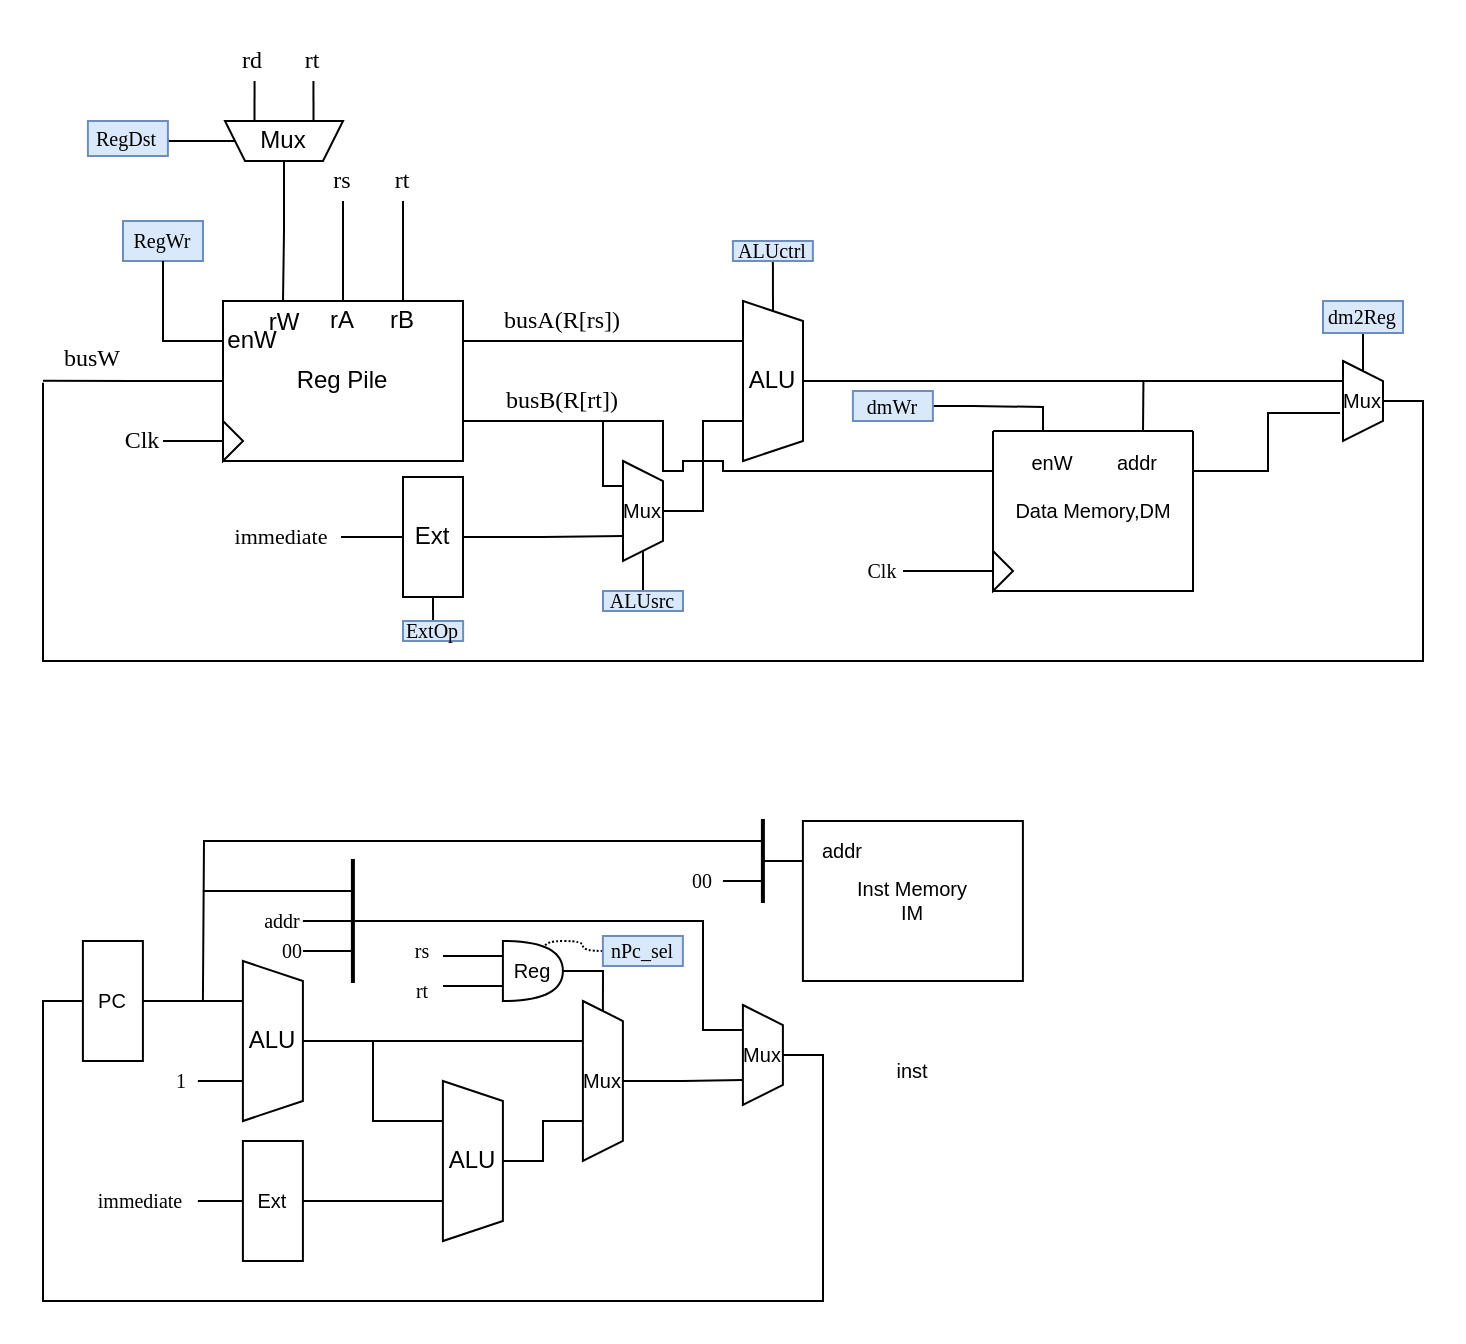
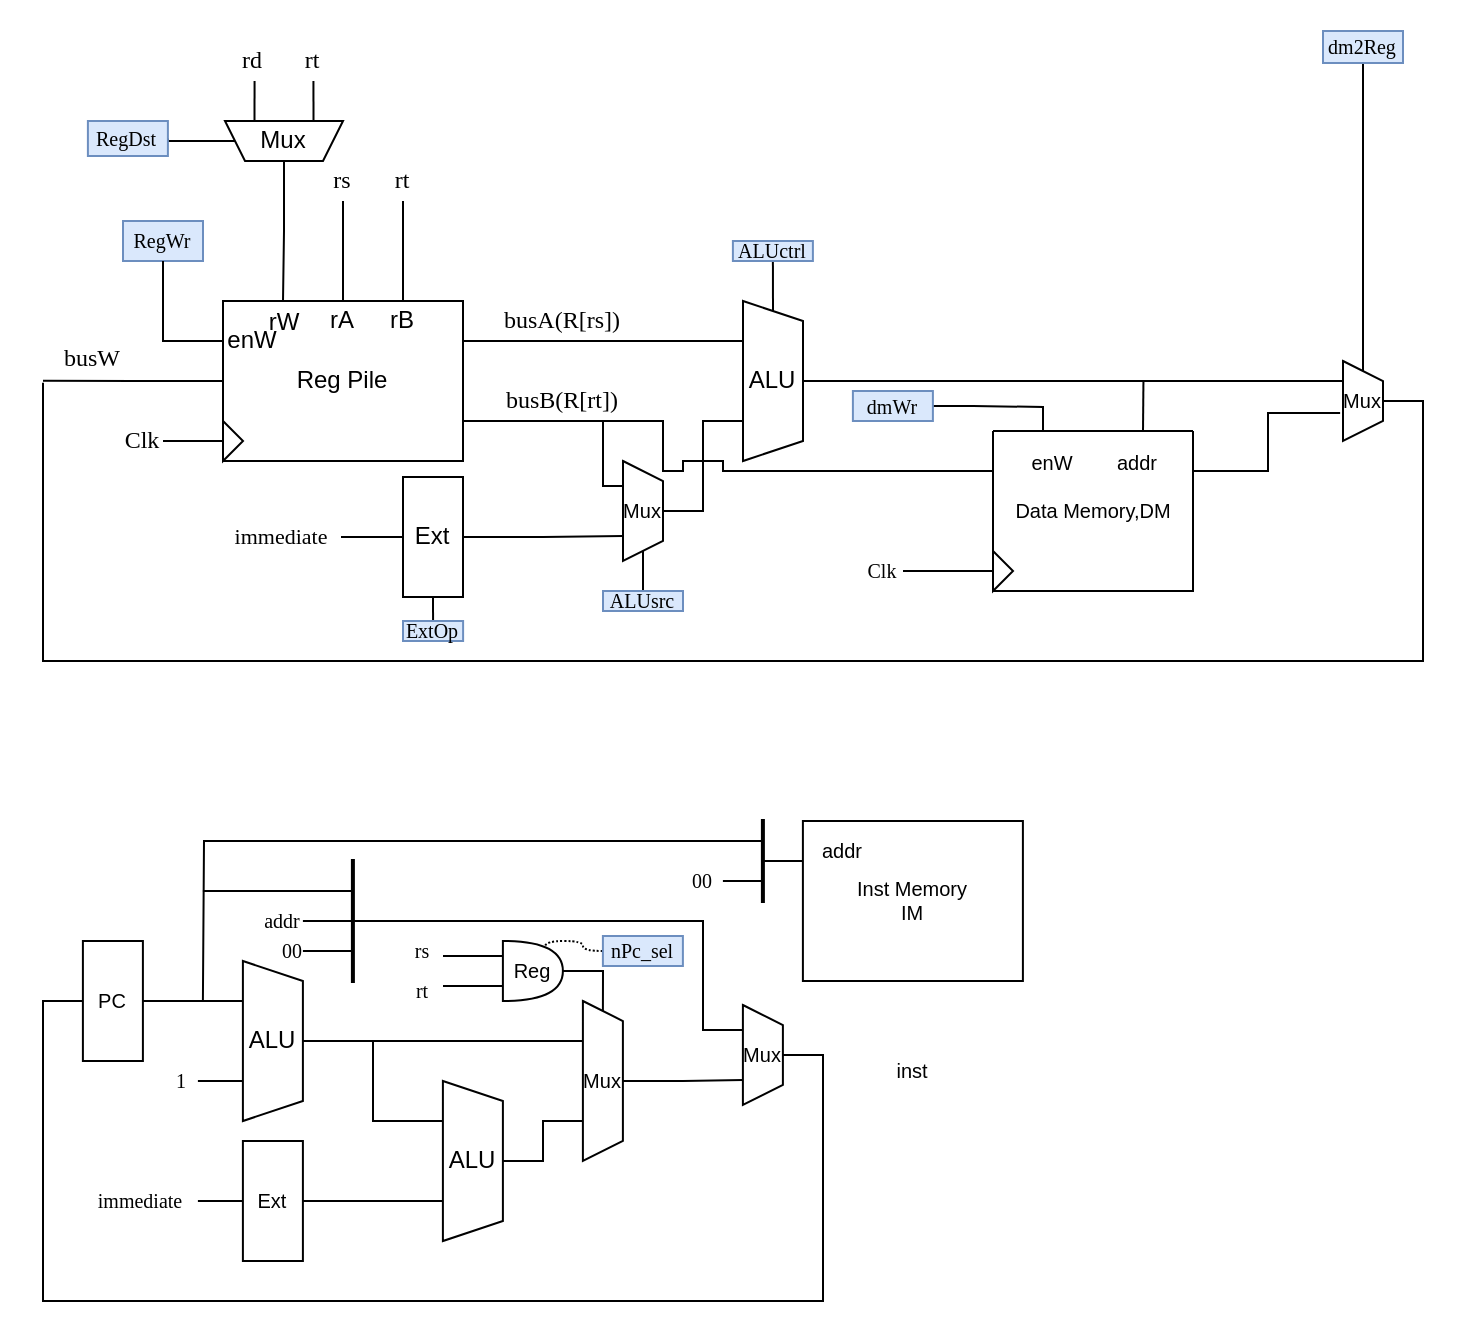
(1363, 317) -> (1363, 47)
